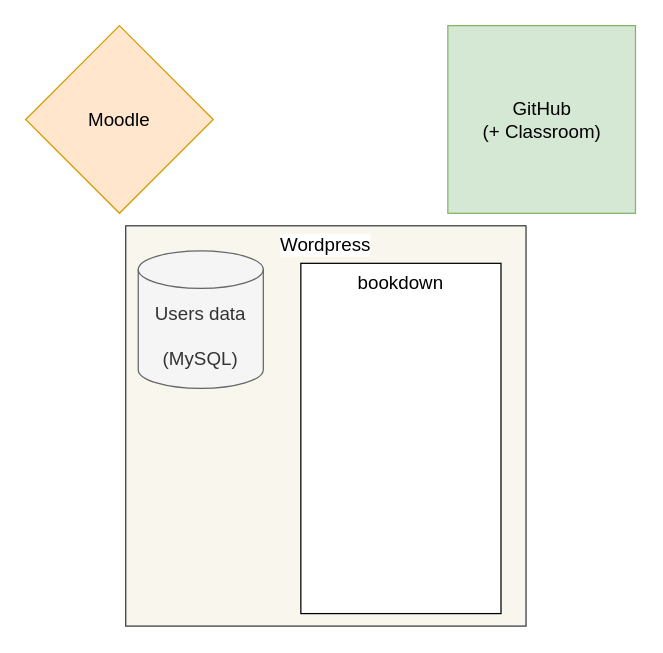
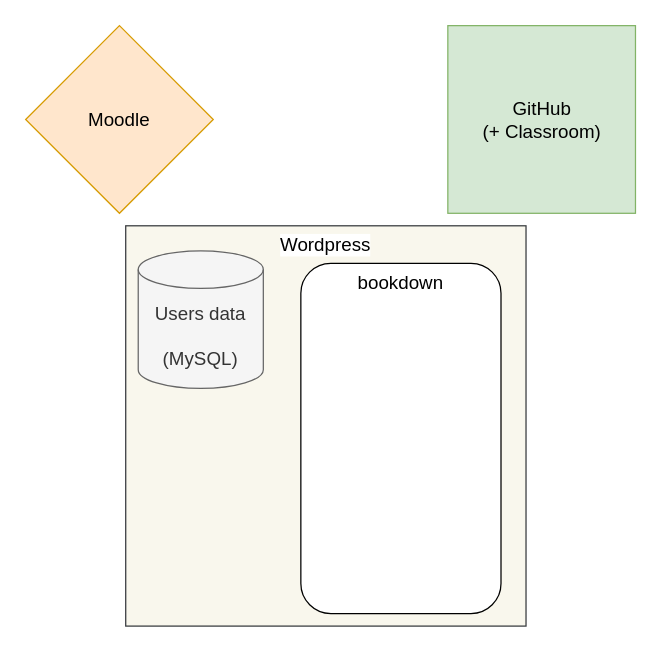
(401, 438) -> (401, 438)
